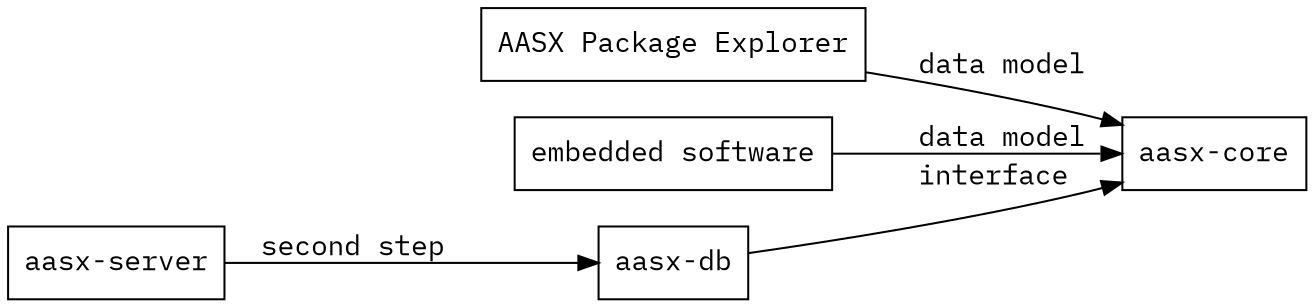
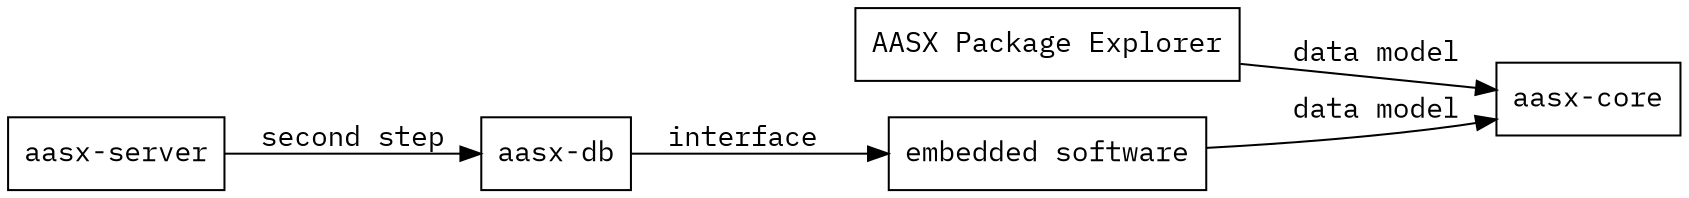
(926, 225) -> (749, 154)
